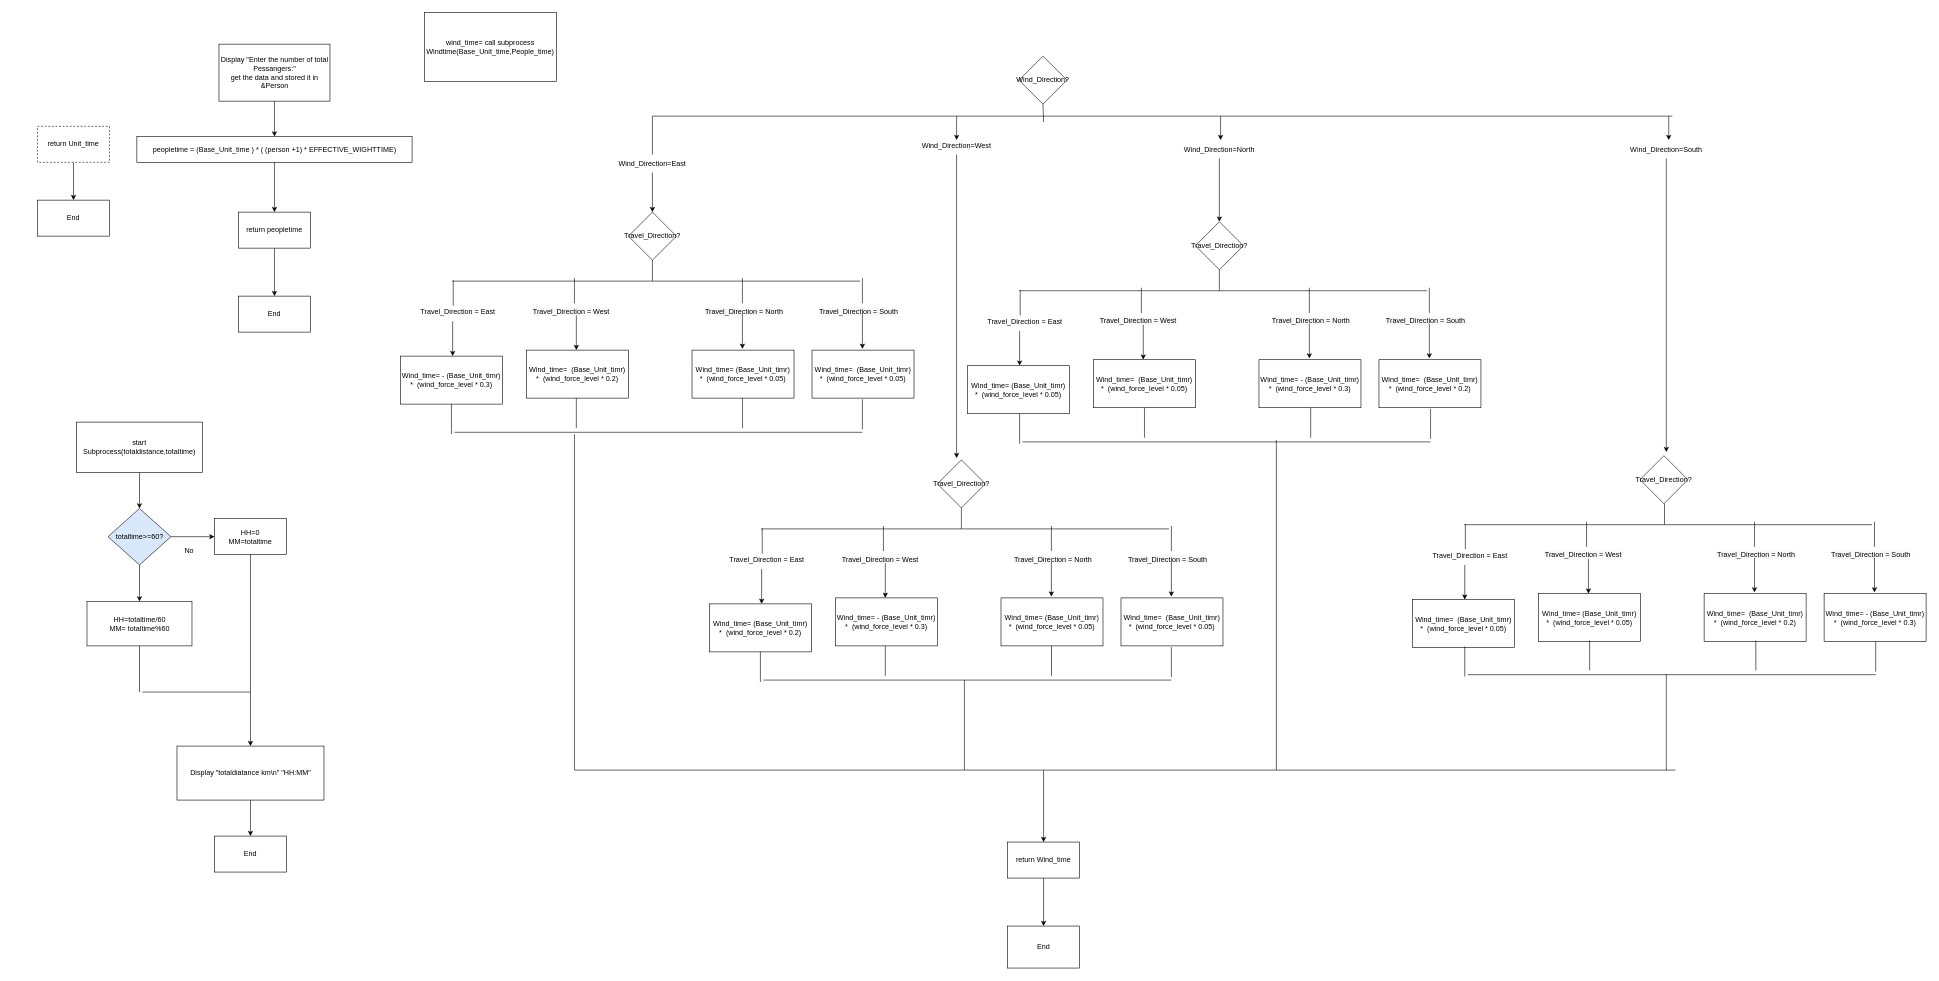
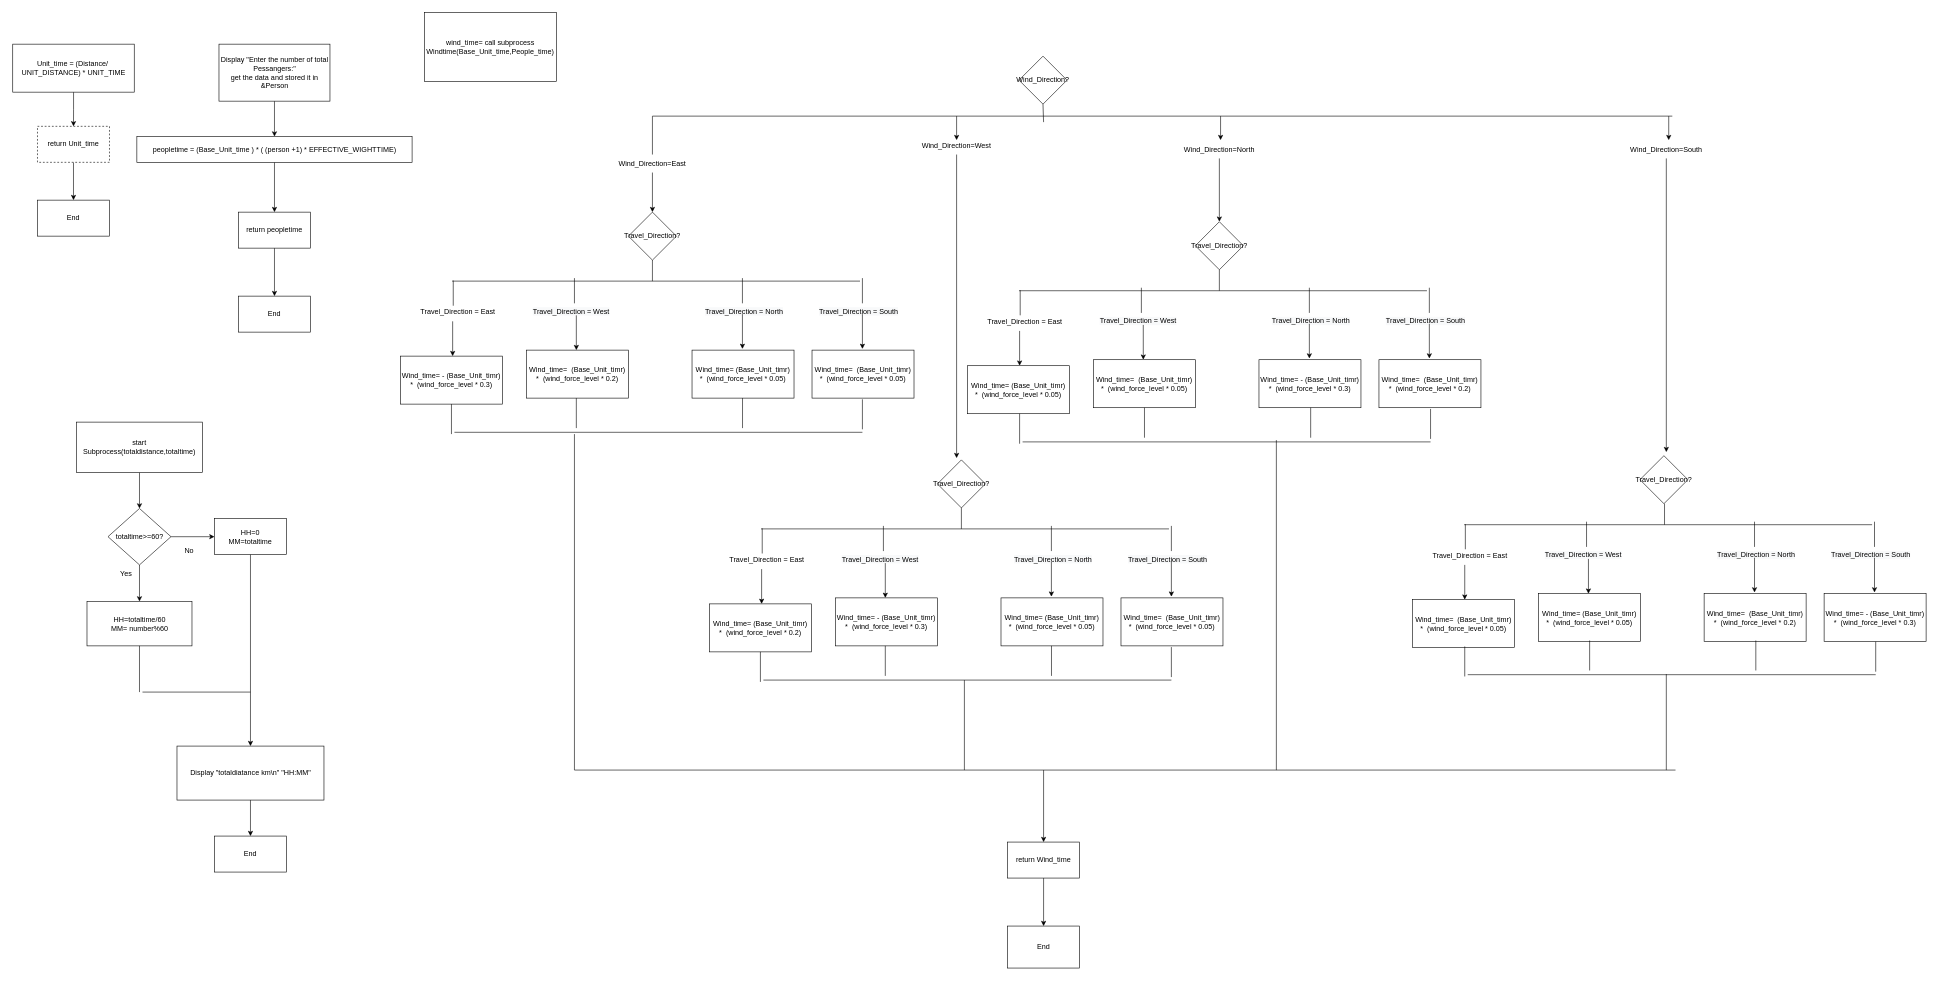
none -> (74, 68)
none -> (74, 107)
(140, 537) -> (140, 537)
none -> (126, 574)
(140, 624) -> (140, 624)
